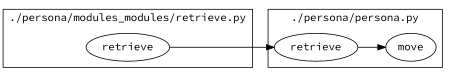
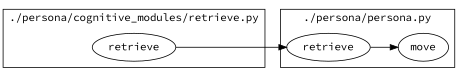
(128, 18) -> (134, 18)
